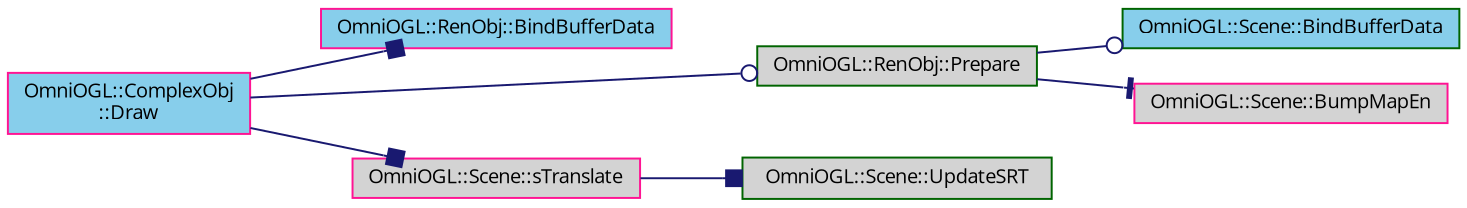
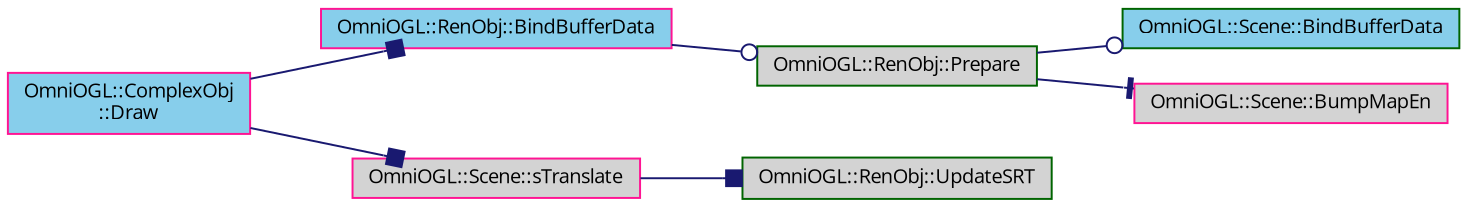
(496, 86) -> (706, 48)
(897, 178) -> (897, 178)
